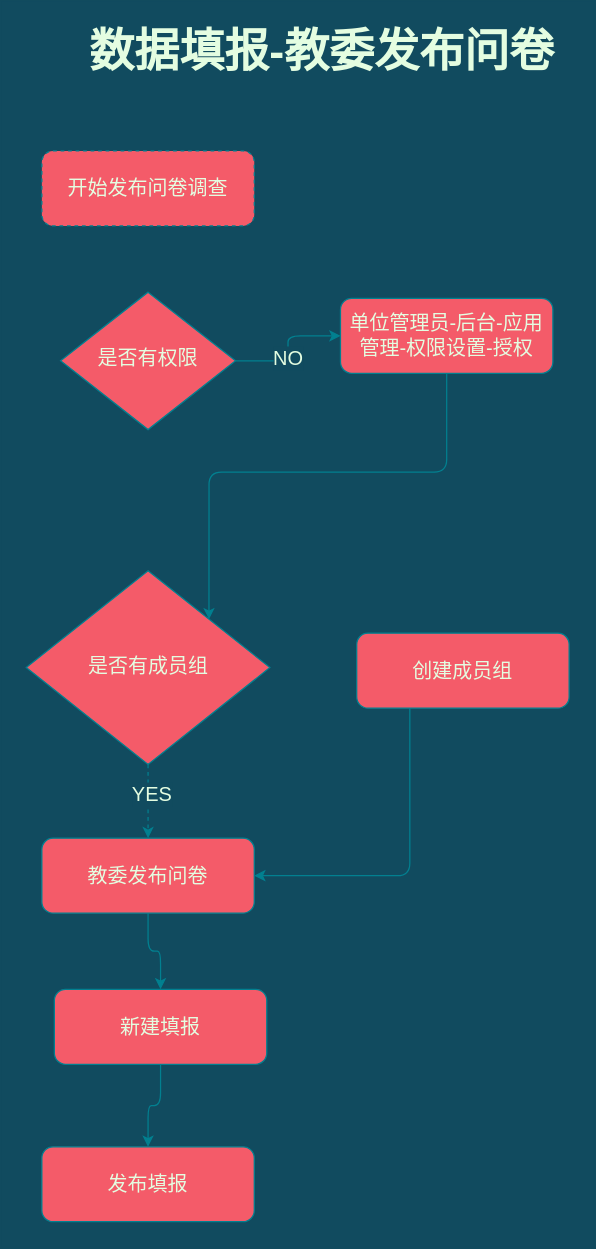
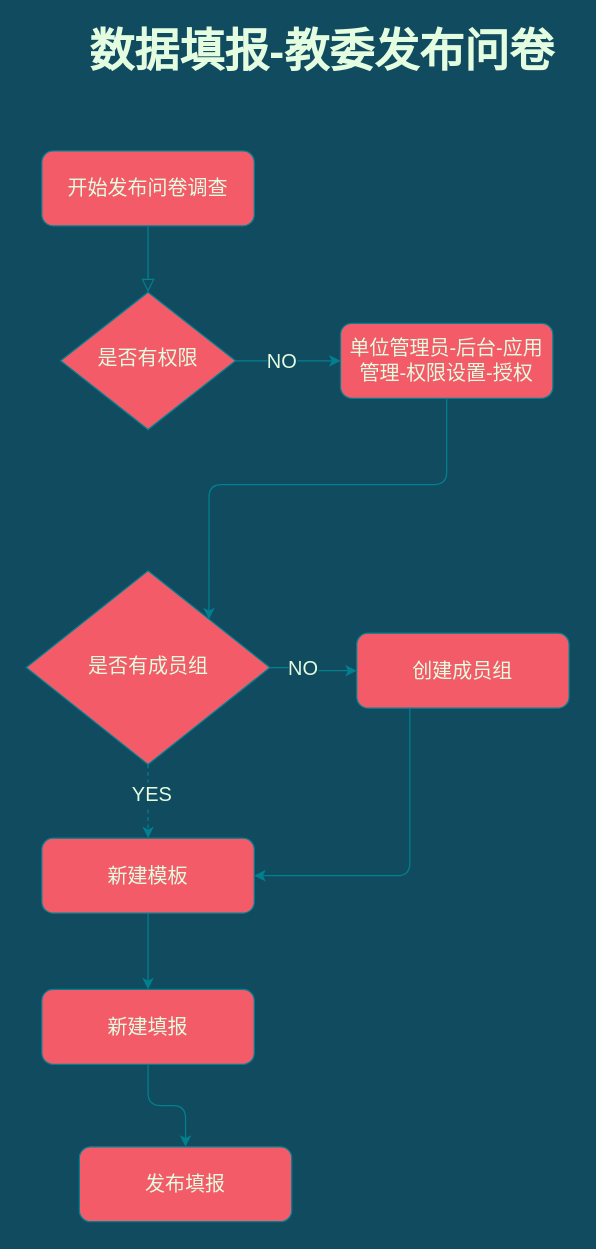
(148, 188) -> (148, 188)
none -> (148, 226)
(447, 336) -> (447, 361)
none -> (304, 668)
(148, 876) -> (148, 876)
(161, 1027) -> (148, 1027)
(148, 1184) -> (186, 1184)
